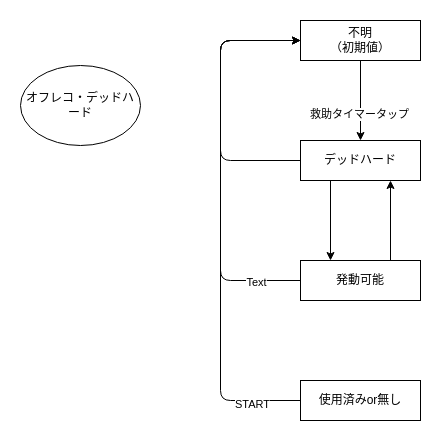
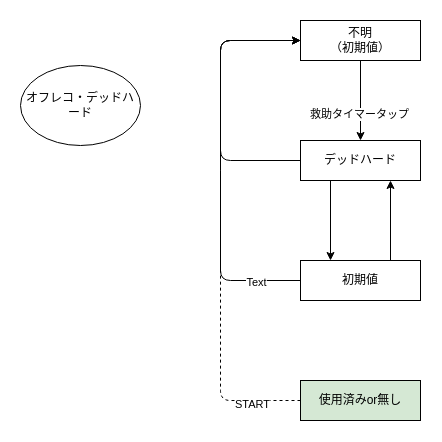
(361, 281) -> (361, 281)
(221, 343) -> (221, 343)
(361, 401) -> (361, 401)
